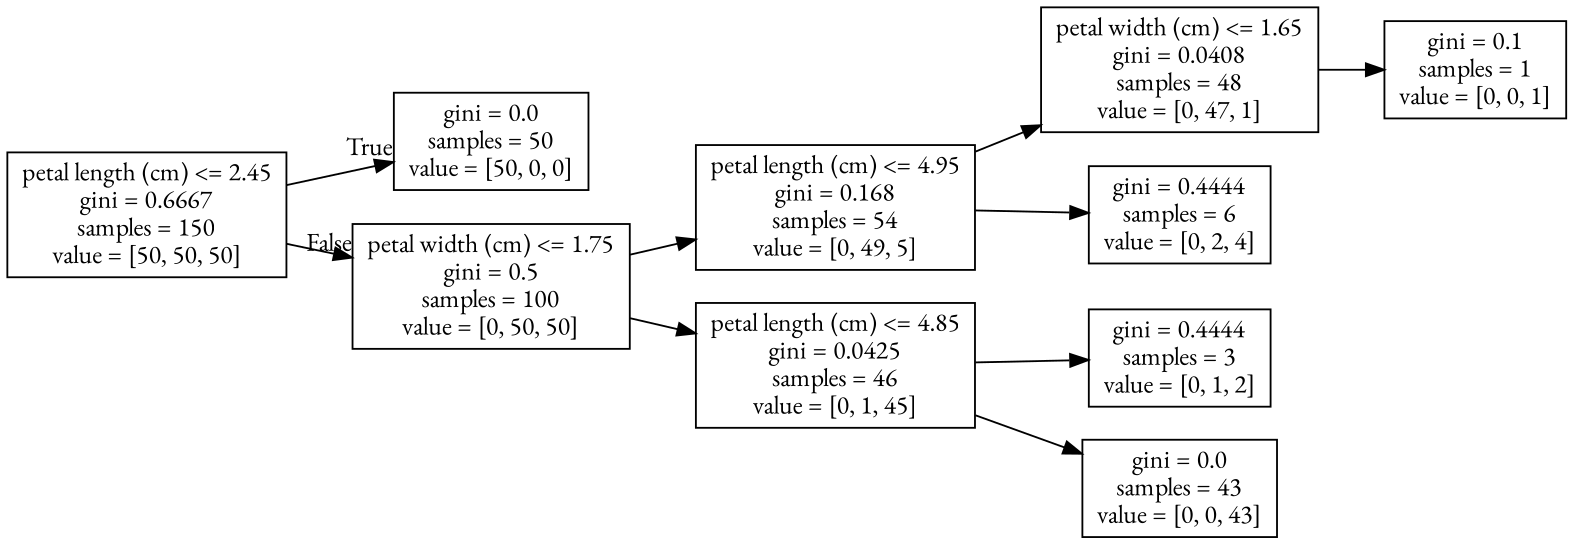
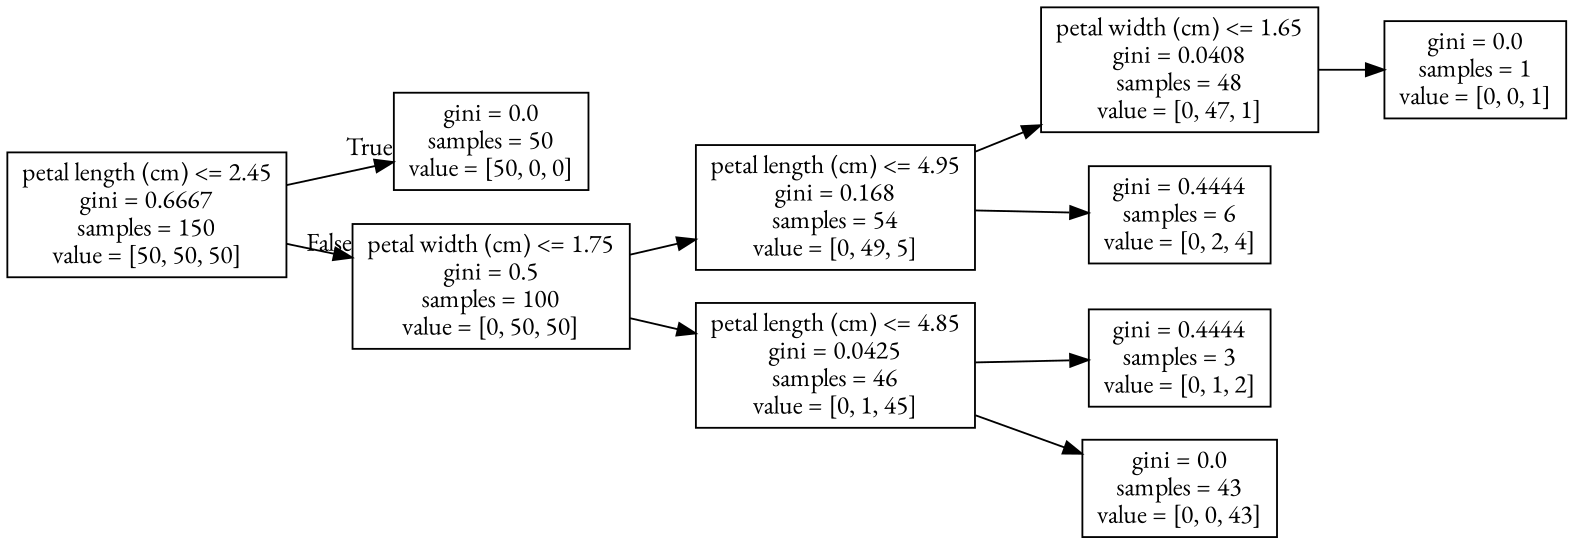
(1475, 70) -> (1475, 70)
